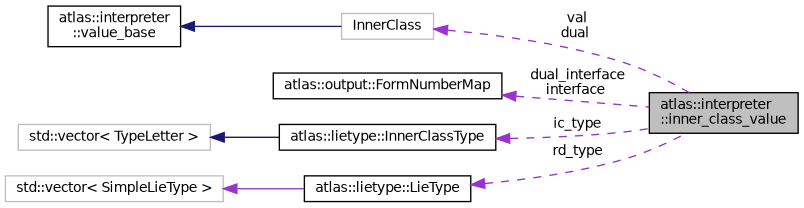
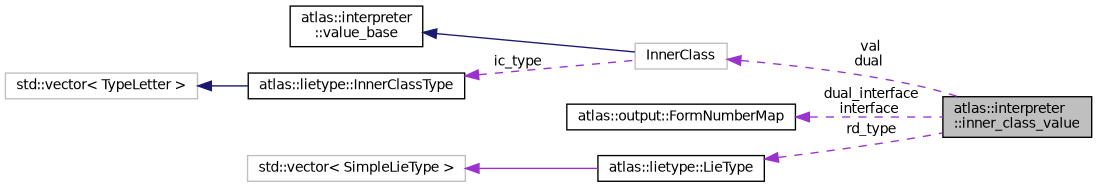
(580, 136) -> (557, 68)
